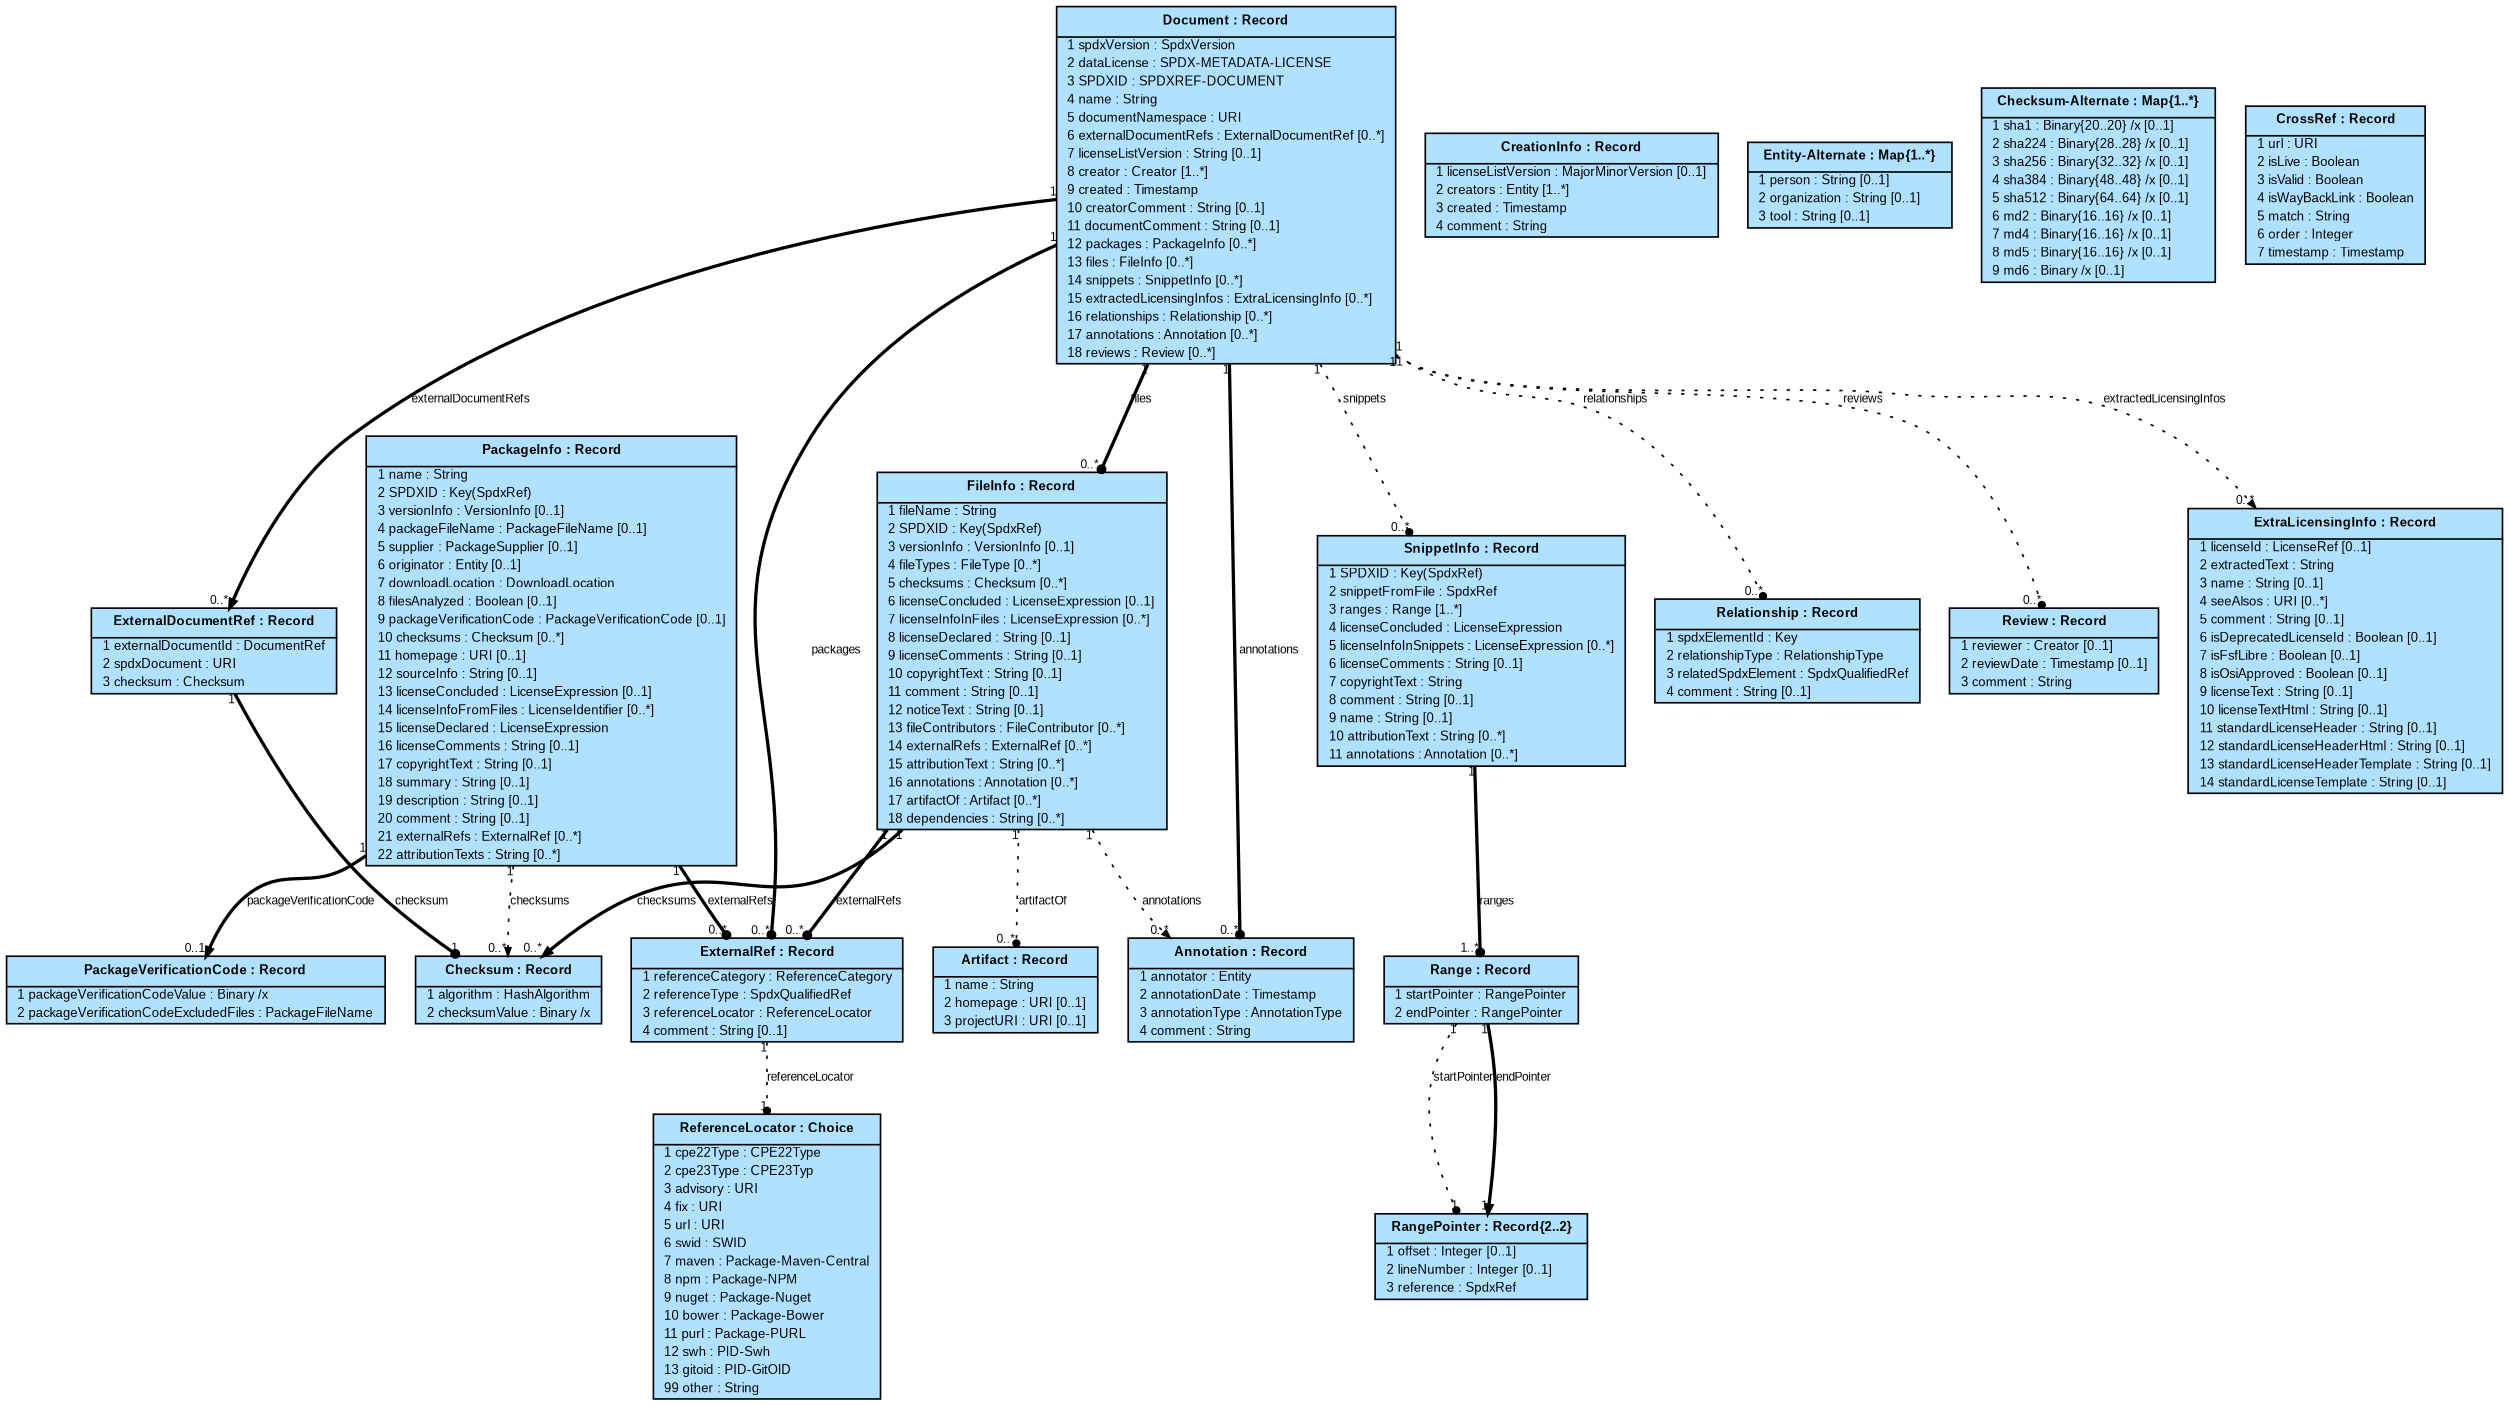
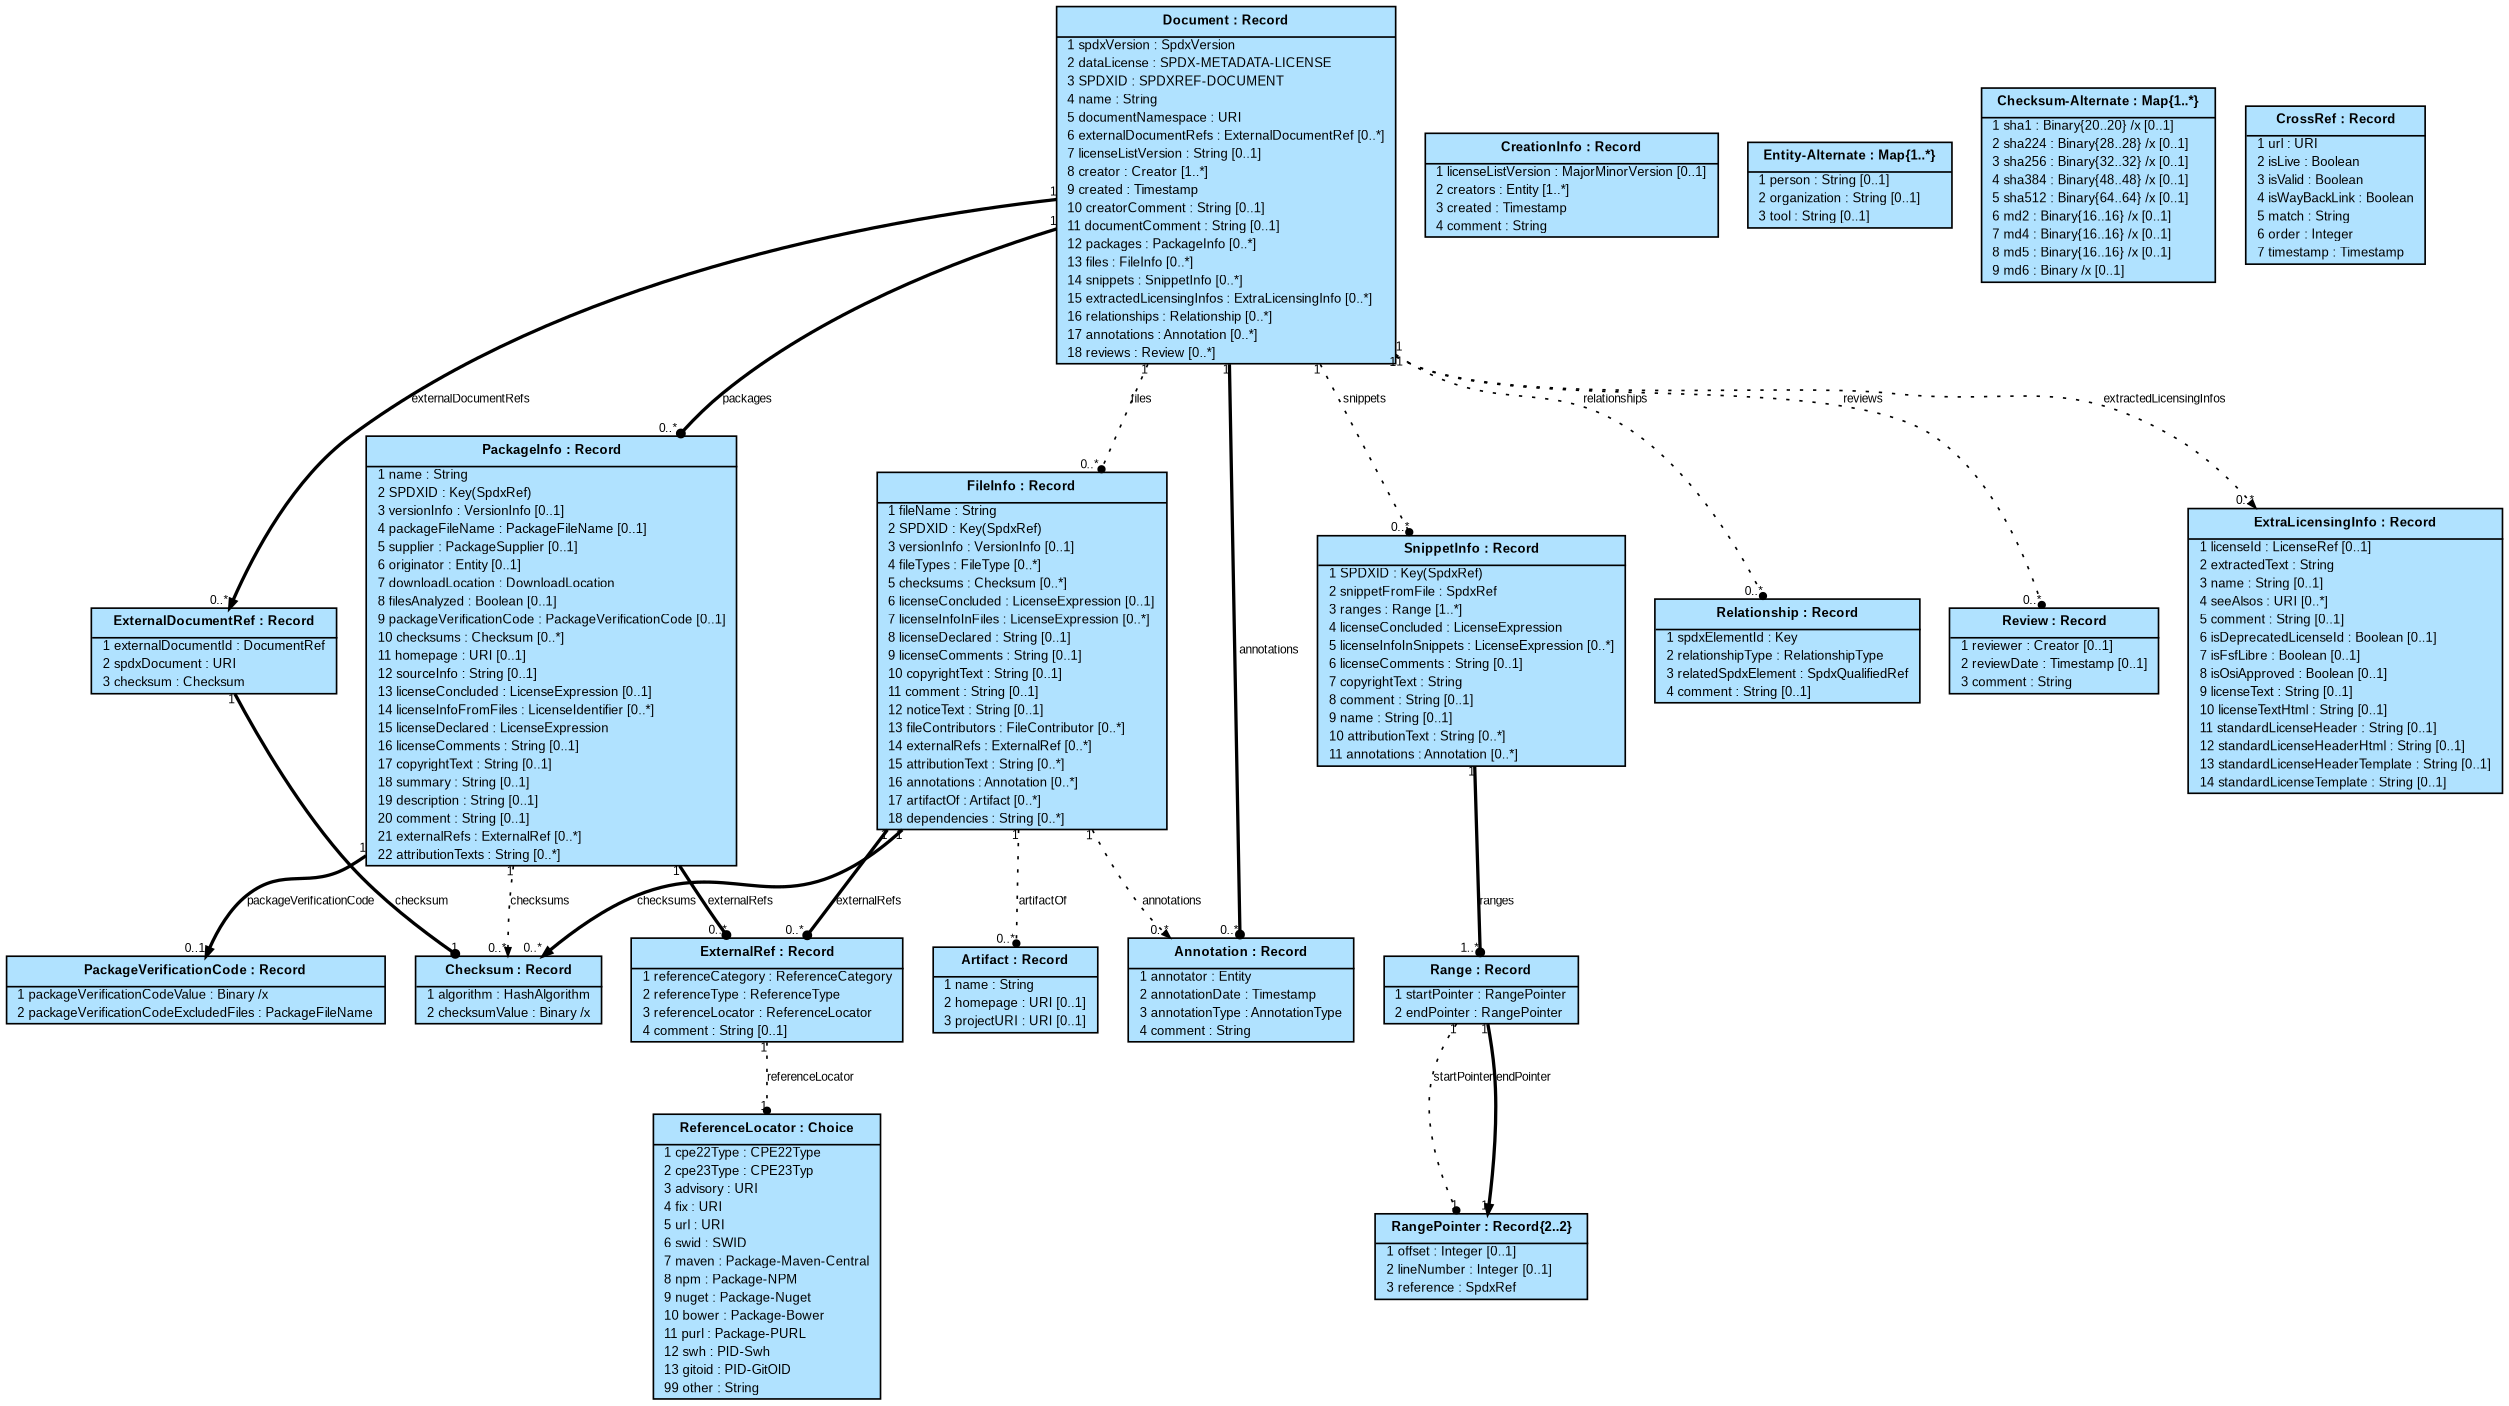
(1125, 415) -> (1125, 415)
(771, 523) -> (857, 308)
(747, 995) -> (742, 995)
